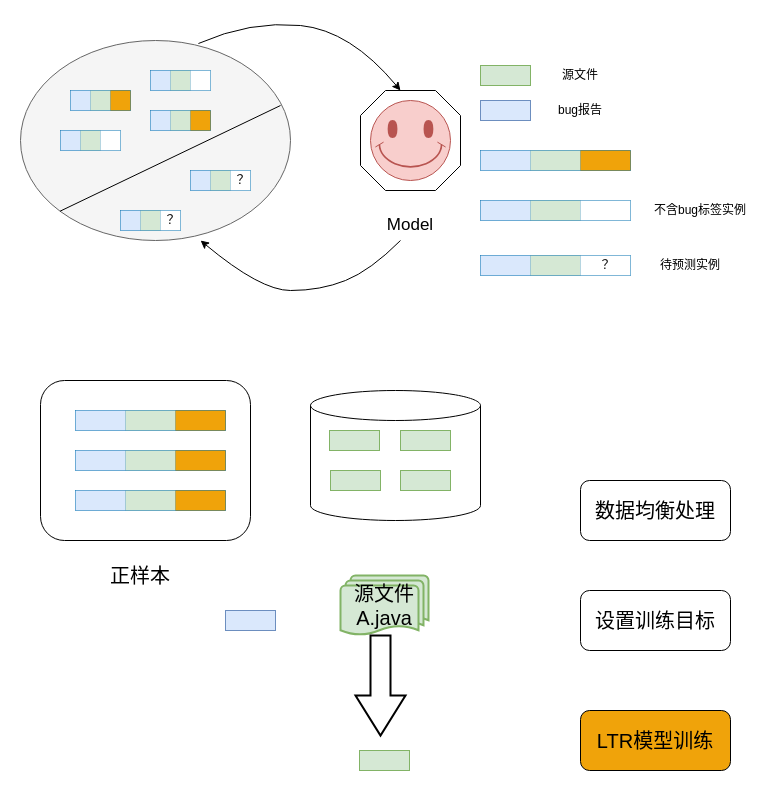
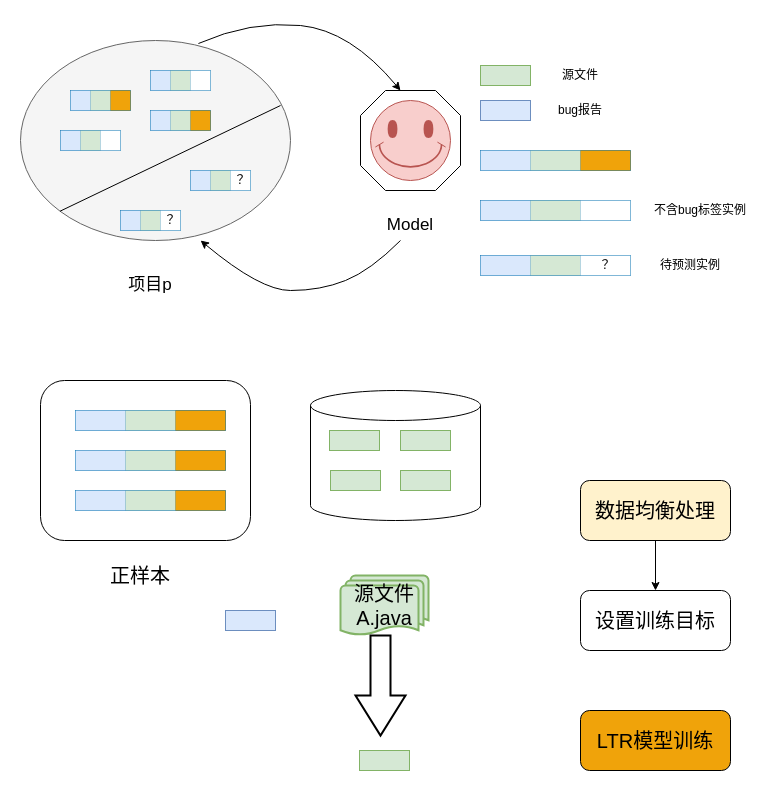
none -> (151, 286)
(656, 511) -> (656, 511)
none -> (656, 562)
